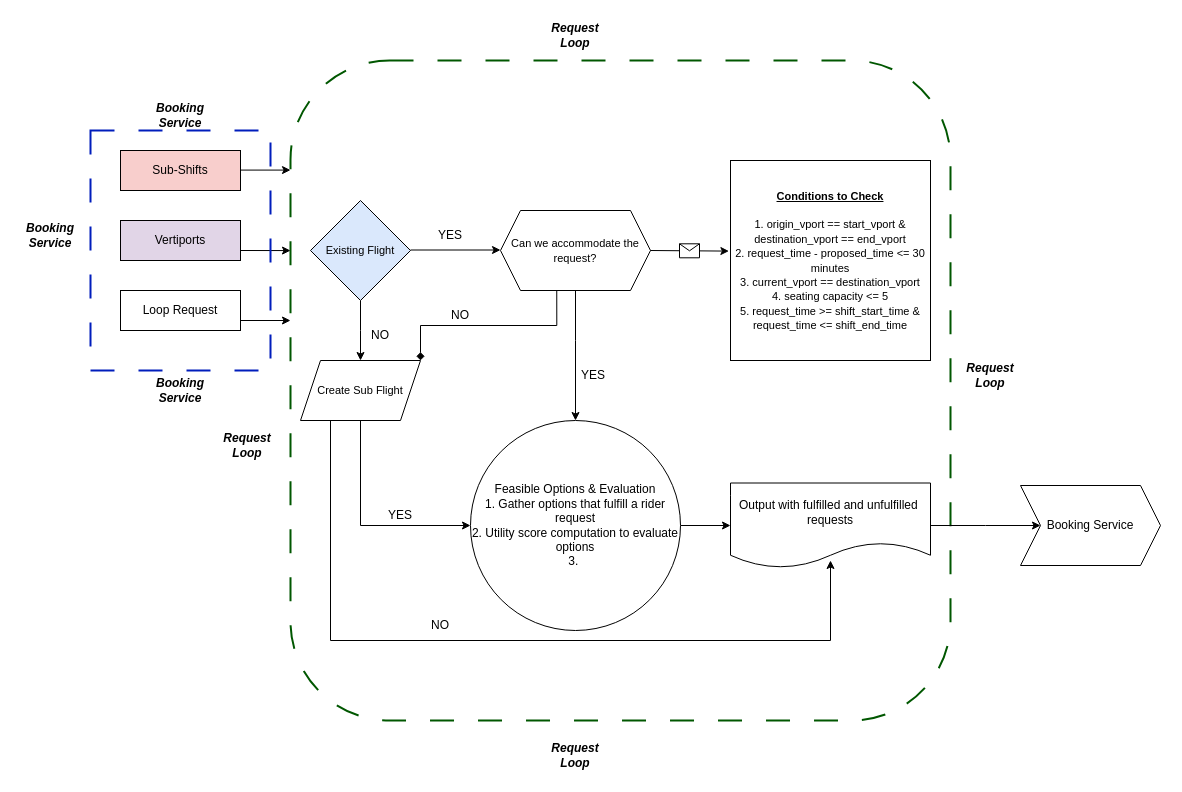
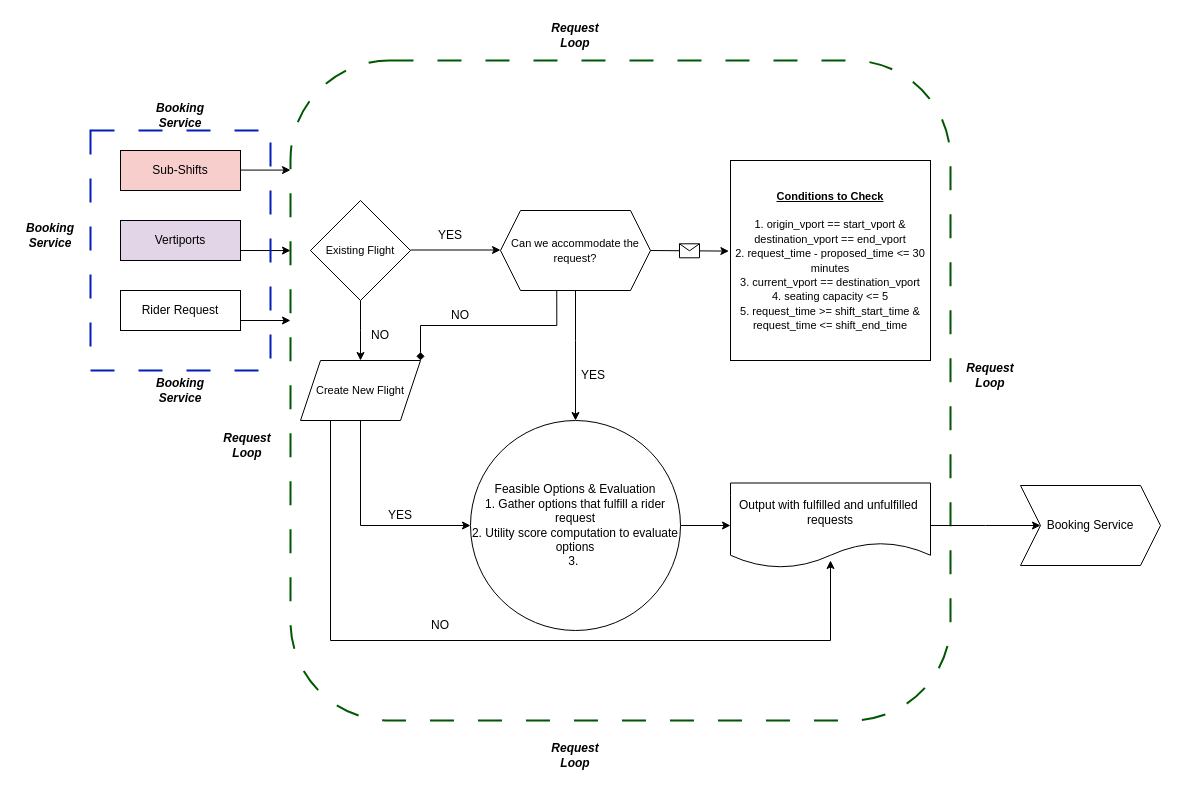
(361, 251) -> (361, 251)
(181, 311) -> (181, 311)
(361, 391) -> (361, 391)
